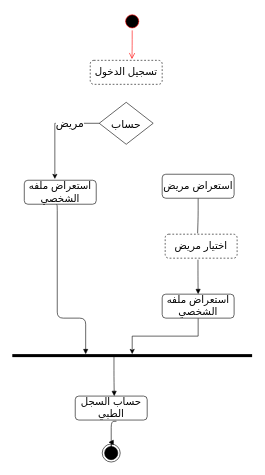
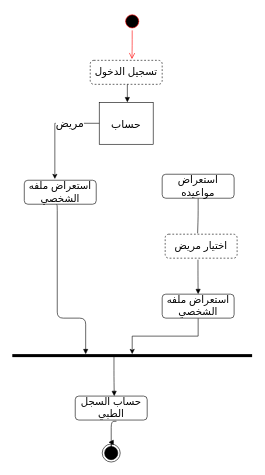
none -> (127, 90)
(126, 123) -> (126, 123)
(198, 186) -> (198, 186)
